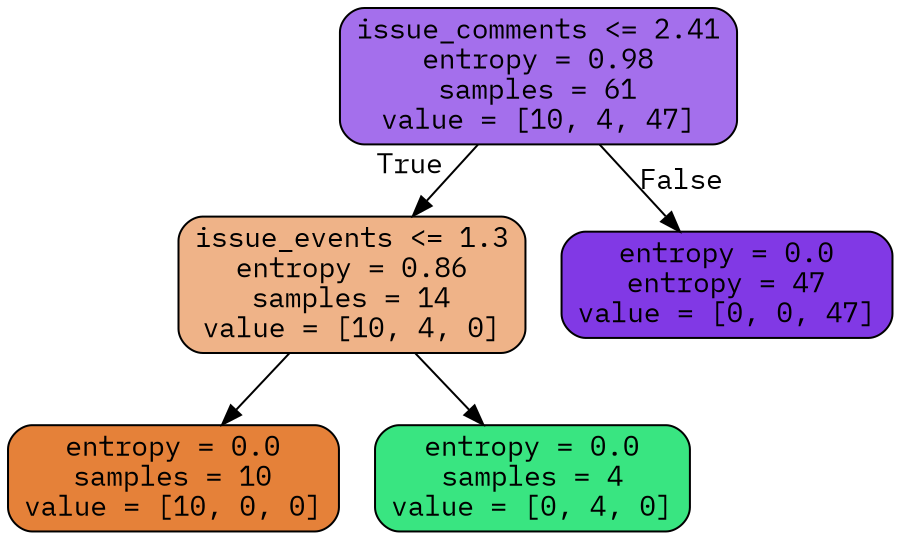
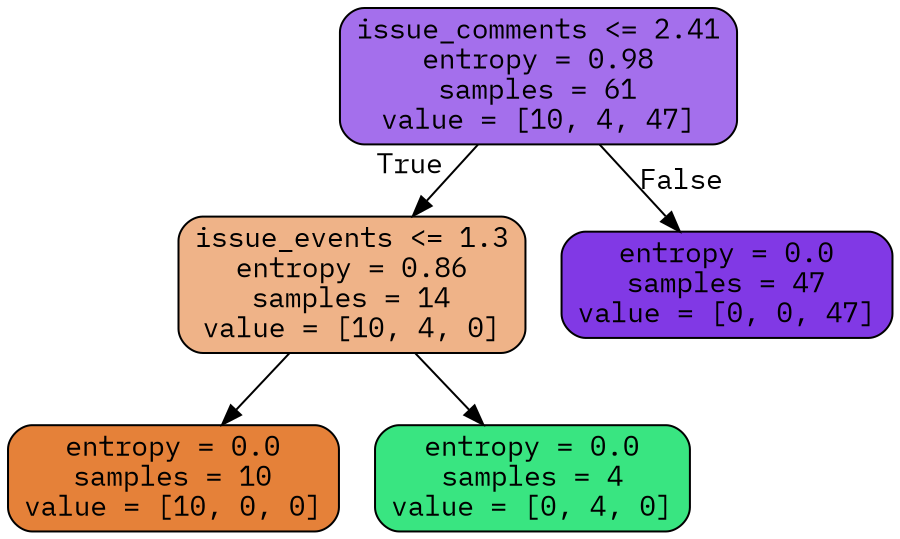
(727, 285) -> (727, 285)
